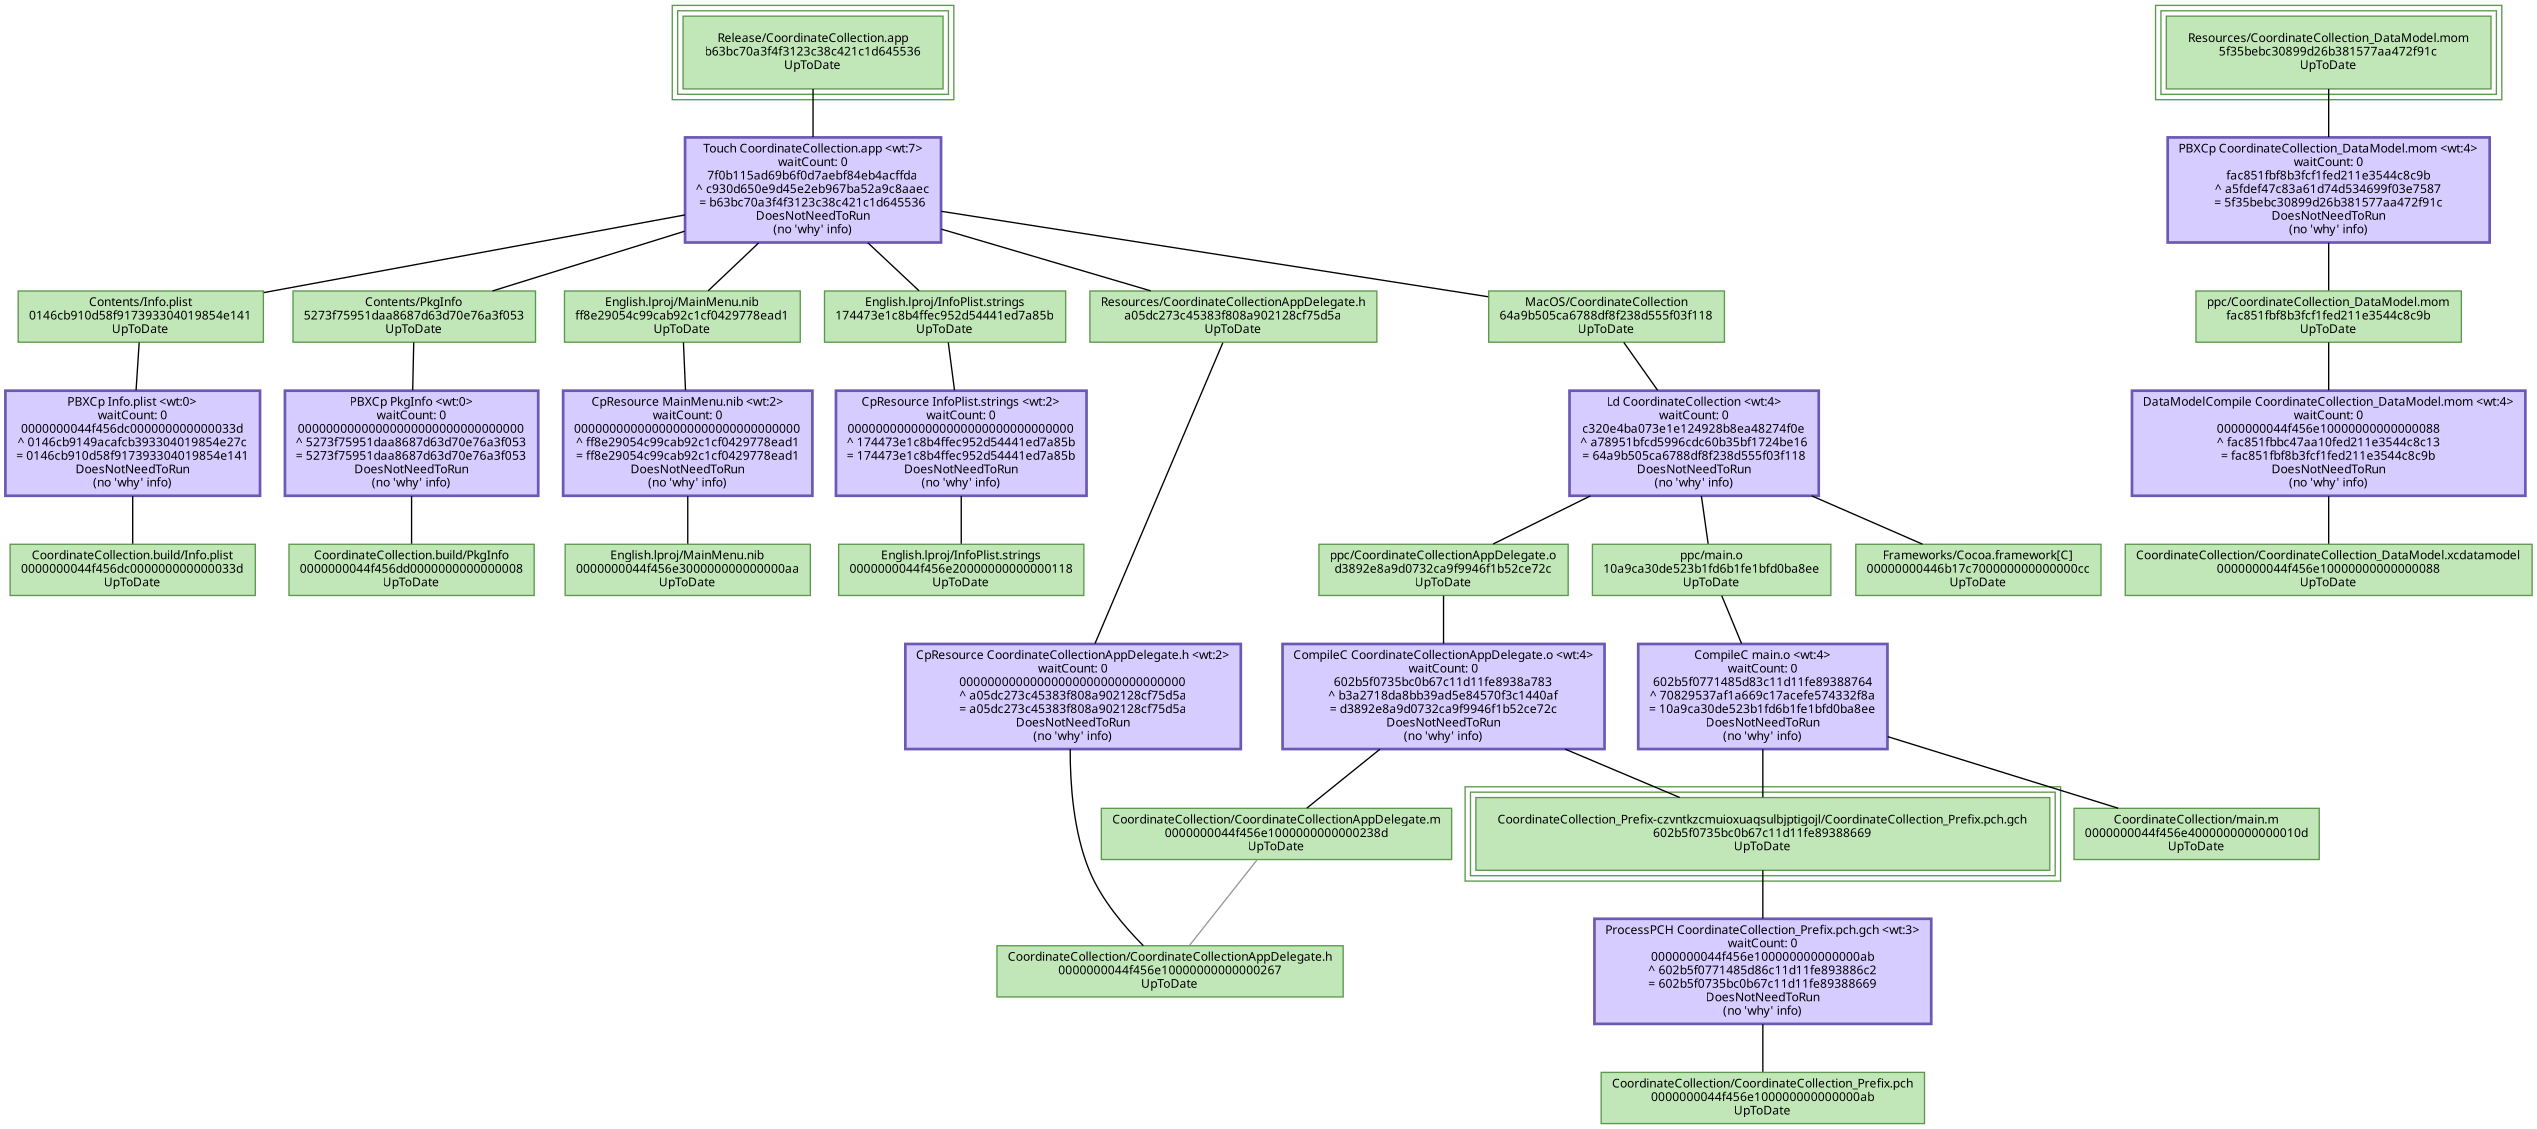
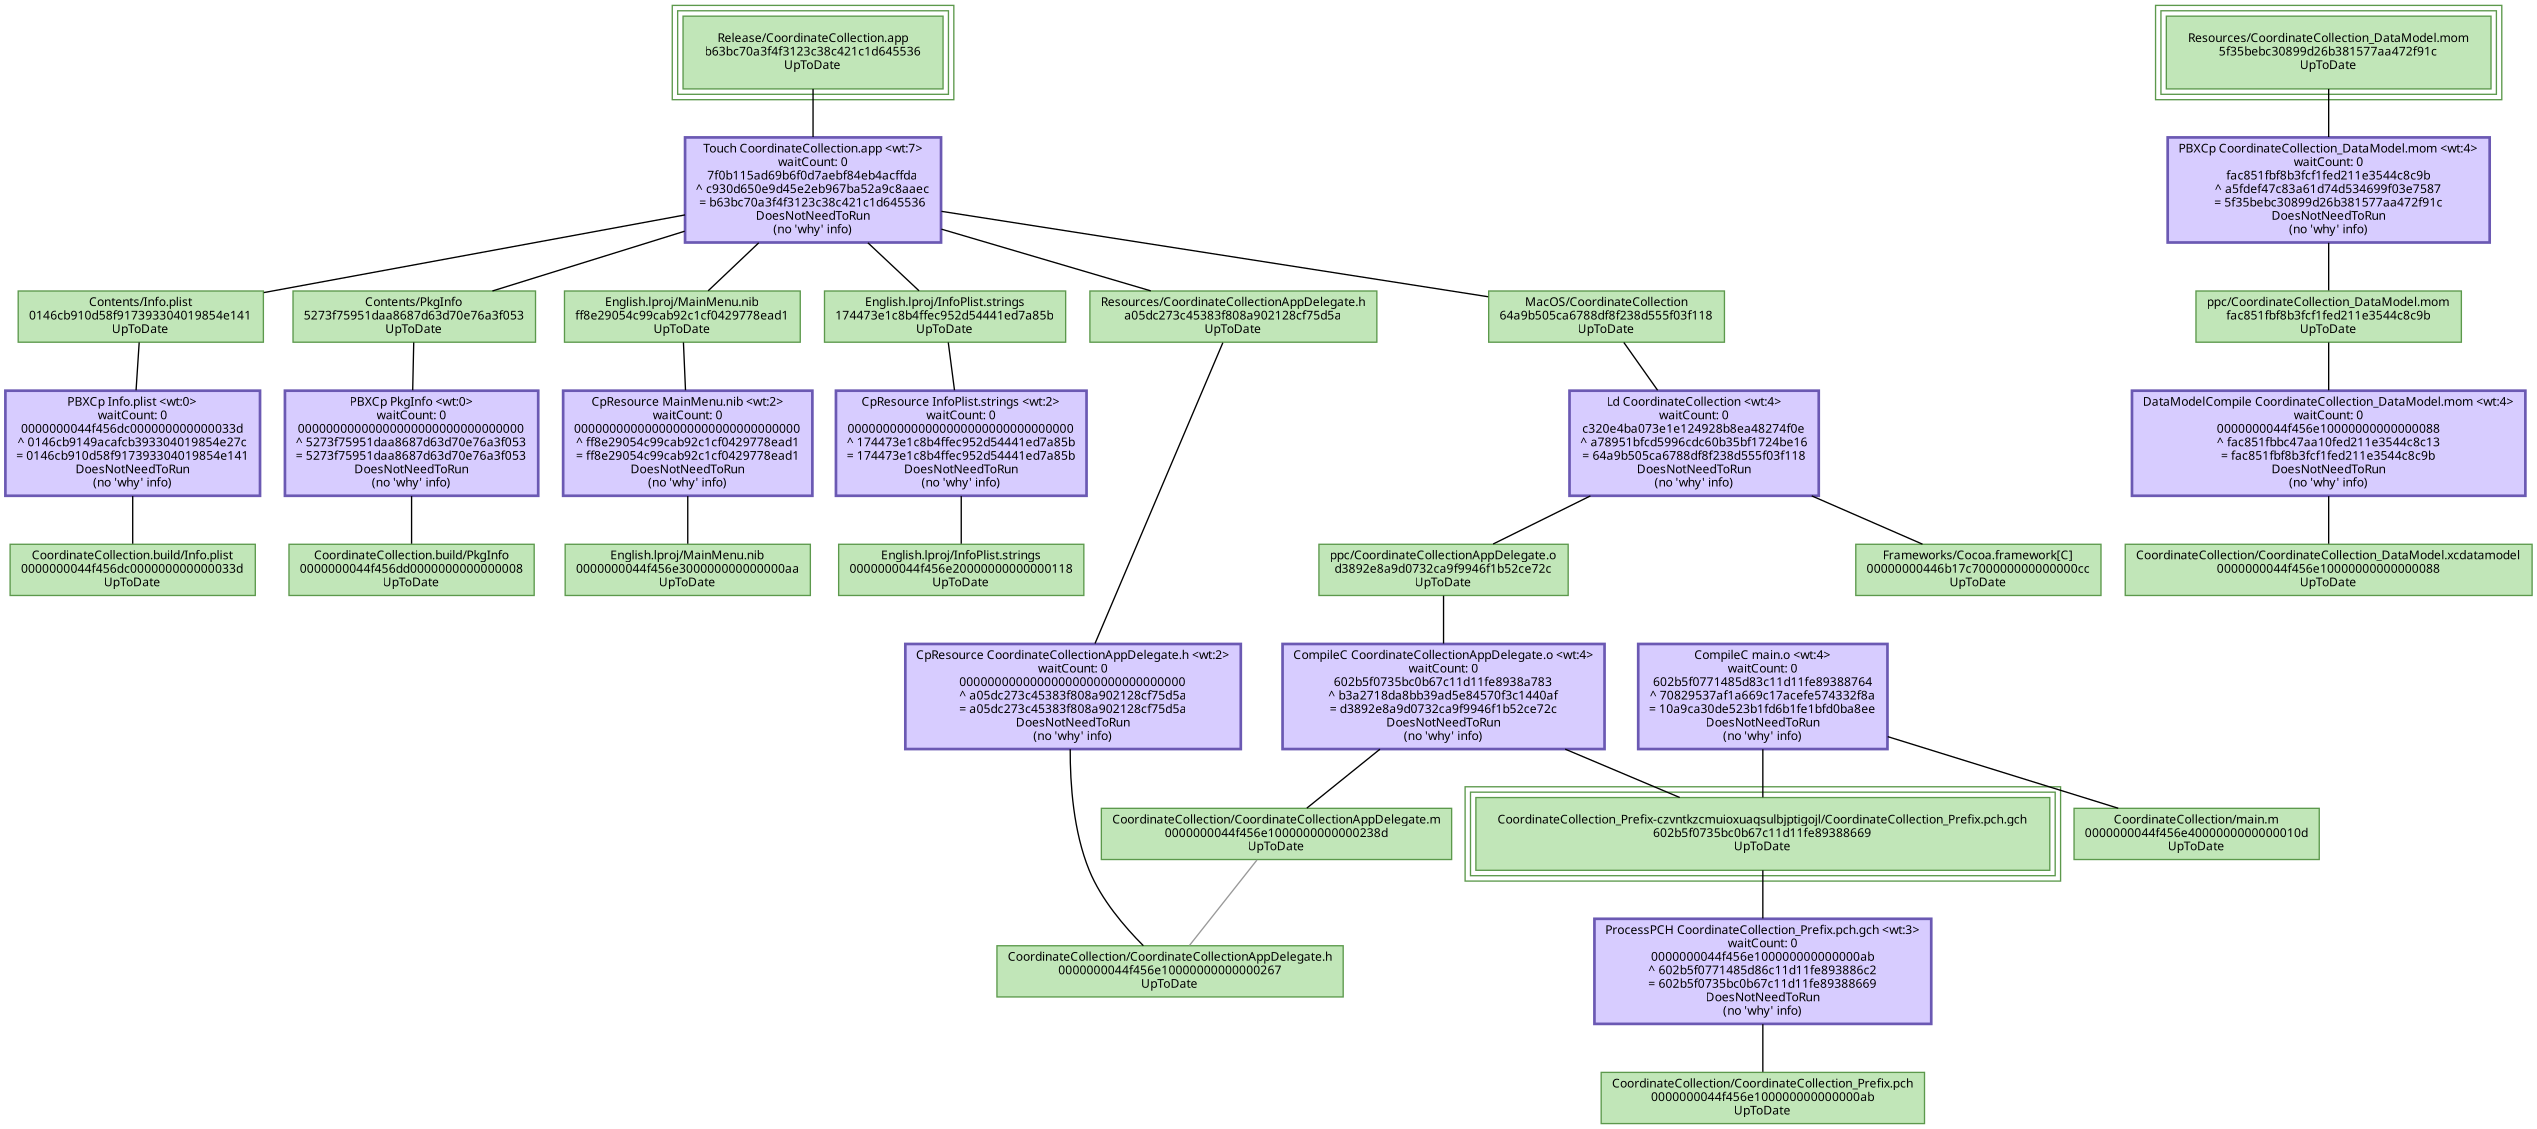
(1712, 570) -> none
